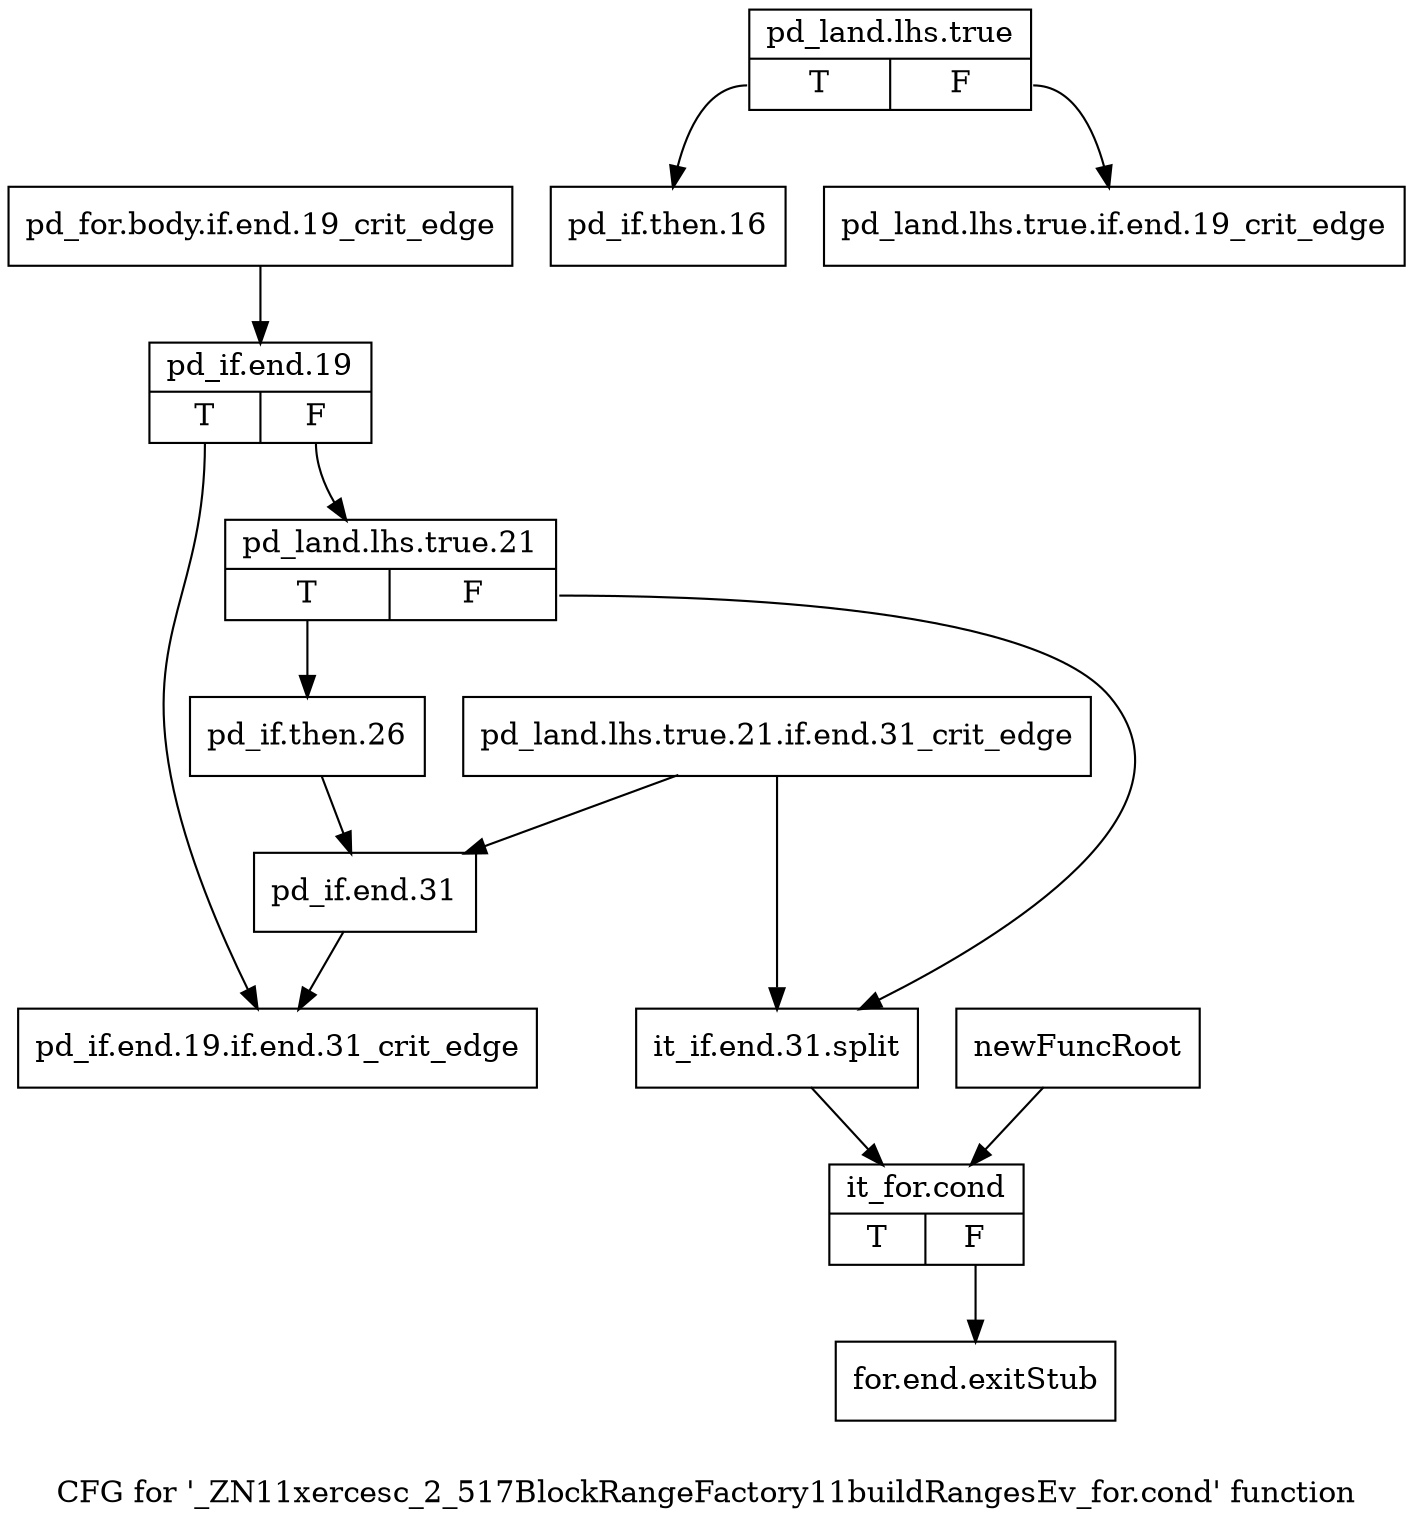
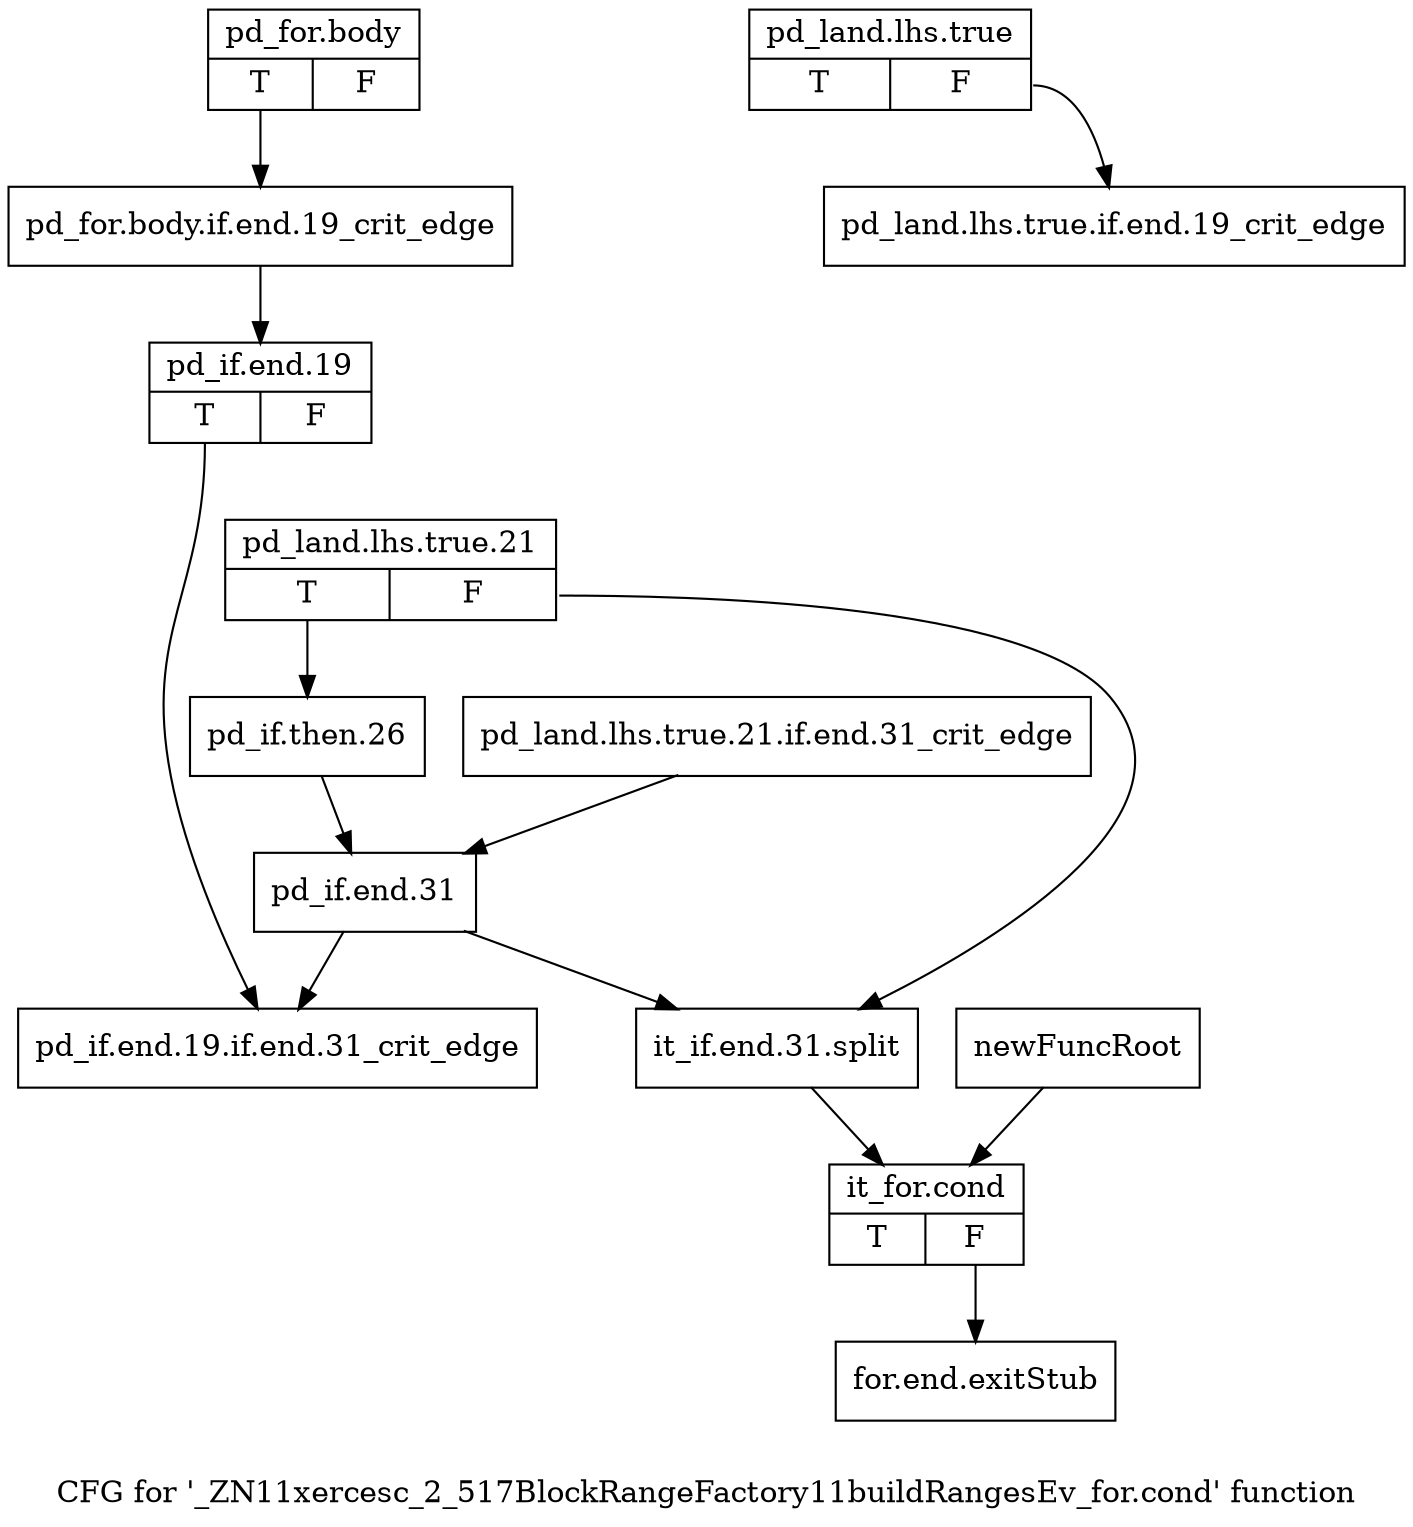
none -> (314, 60)
(668, 226) -> none
(321, 474) -> none
(777, 881) -> (561, 966)
